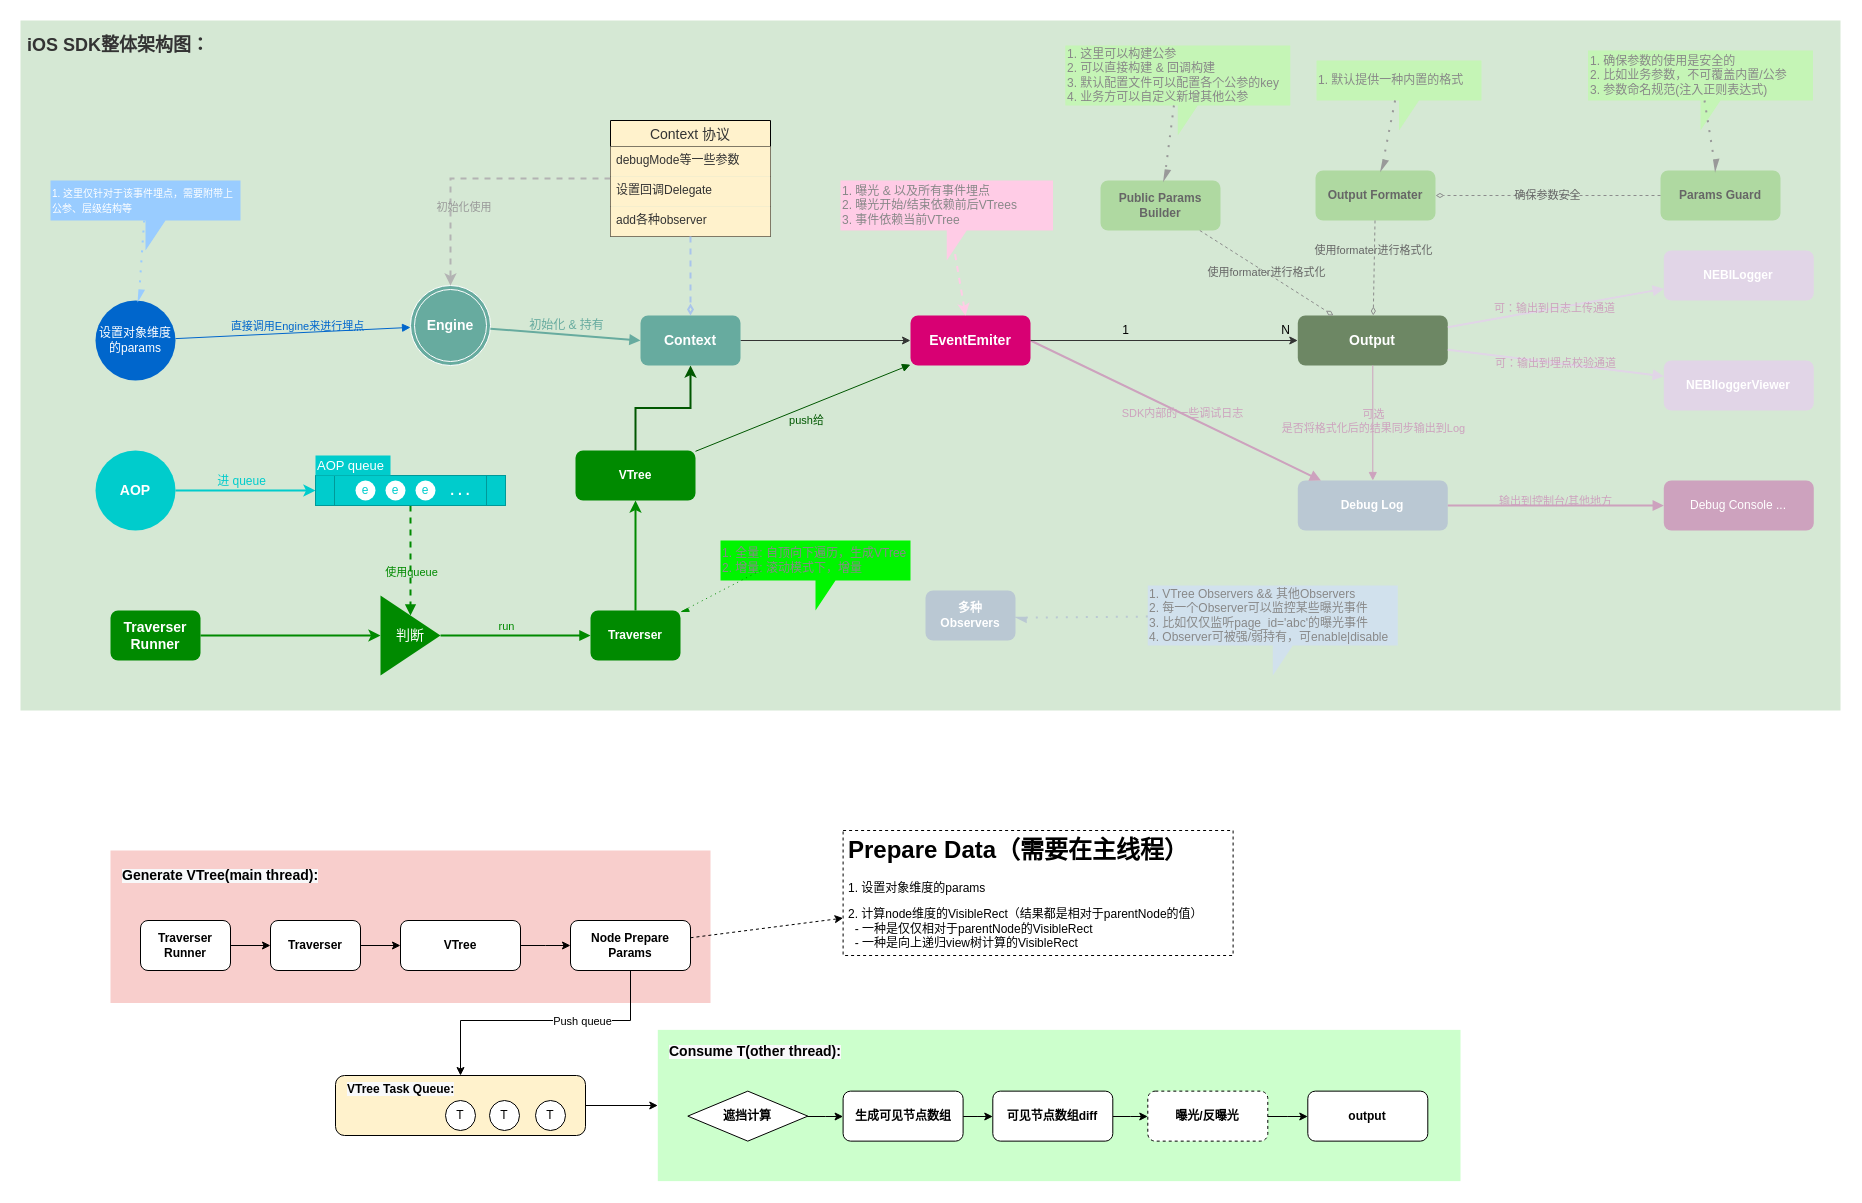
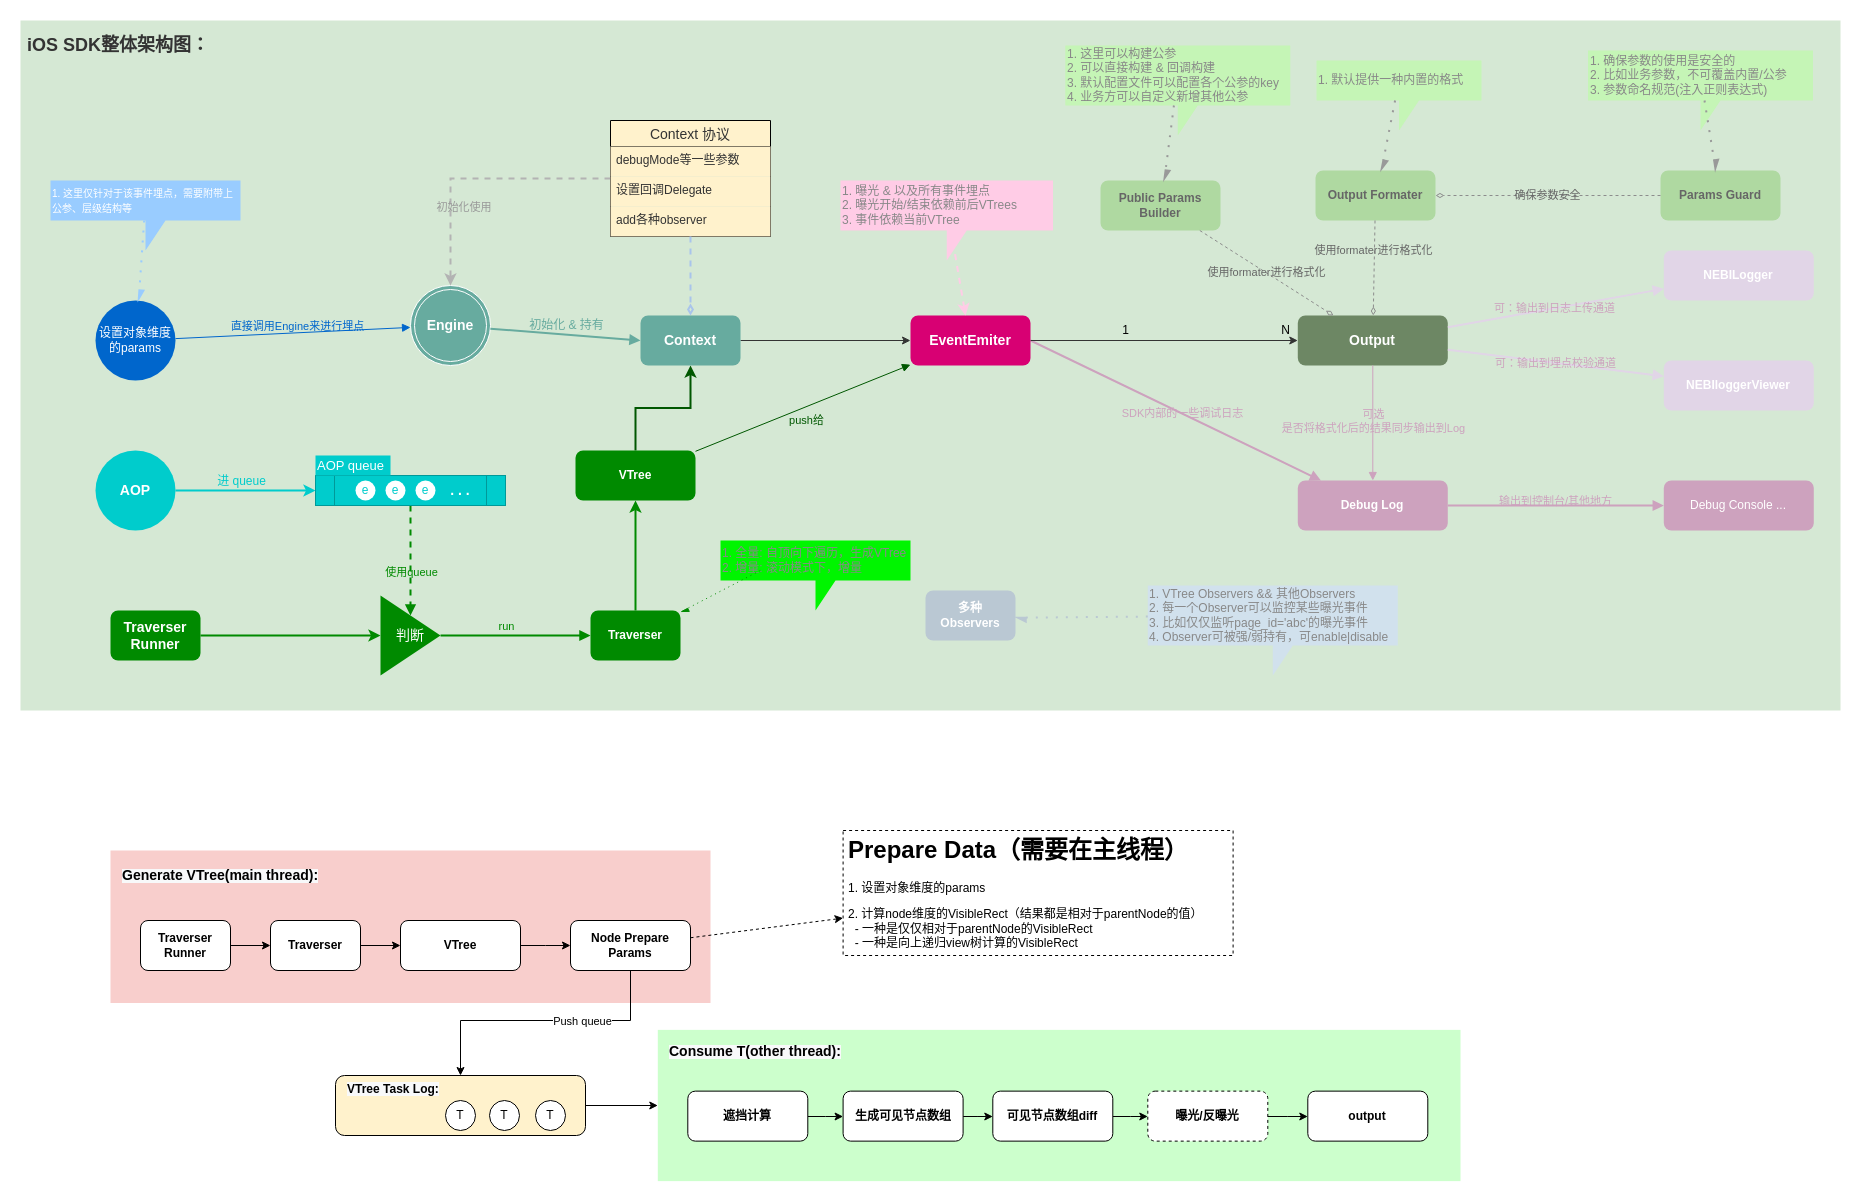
(1373, 506) -> (1373, 506)
(400, 1090) -> (393, 1090)
(748, 1116) -> (748, 1116)
